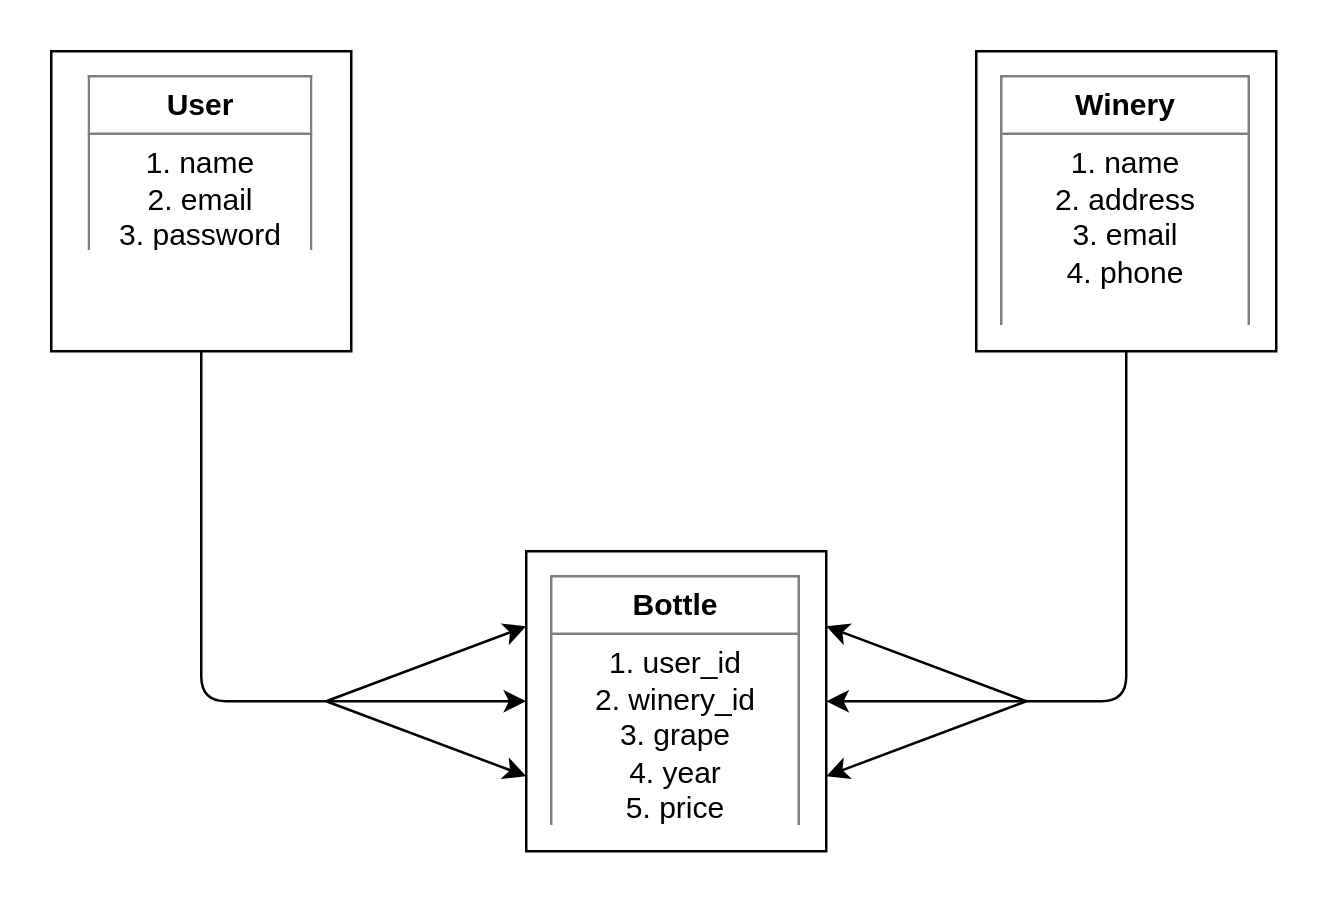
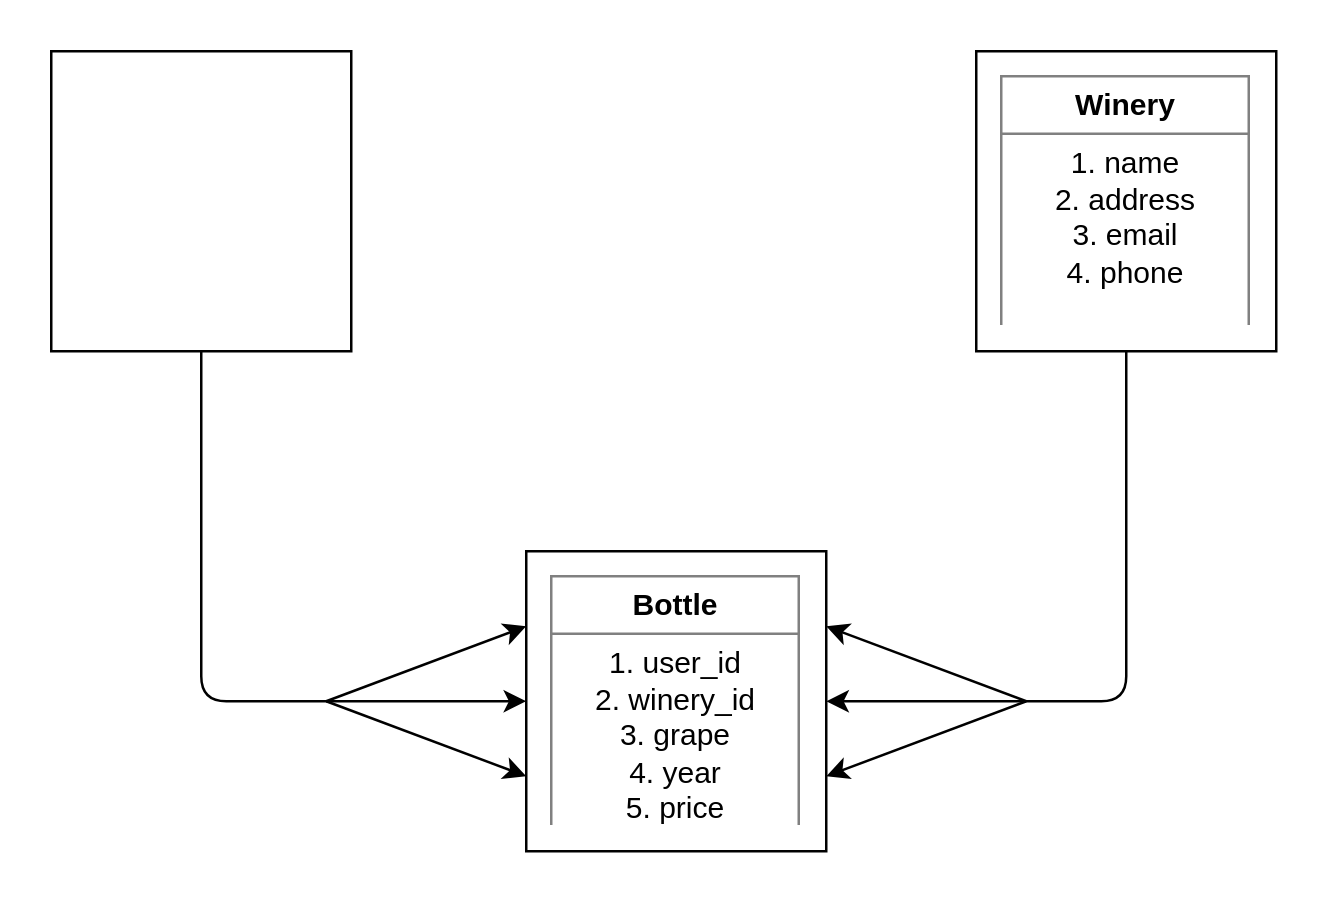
(201, 164) -> none
